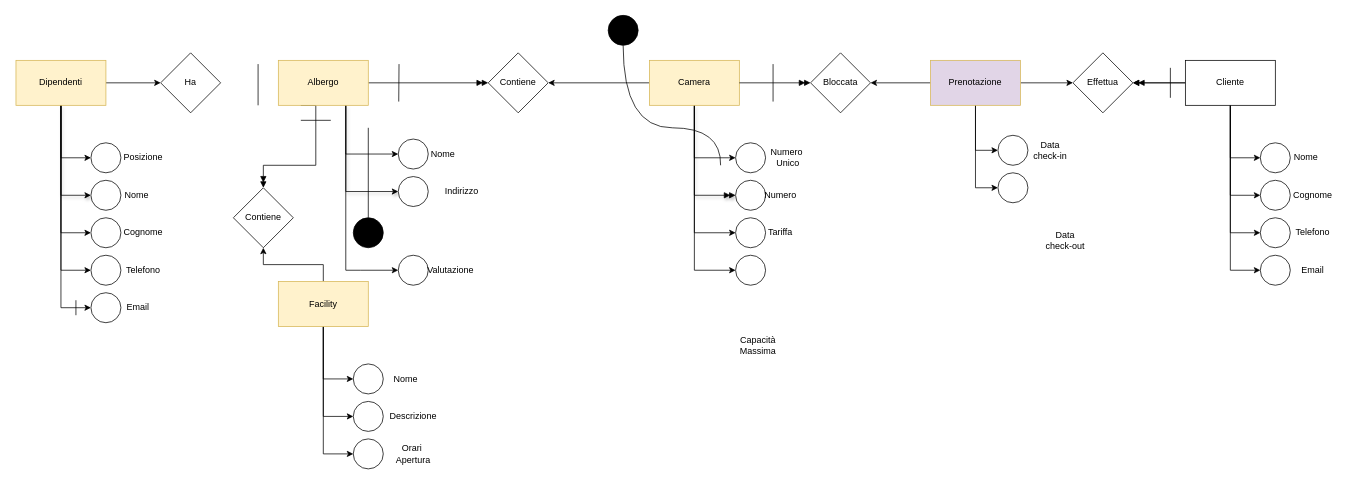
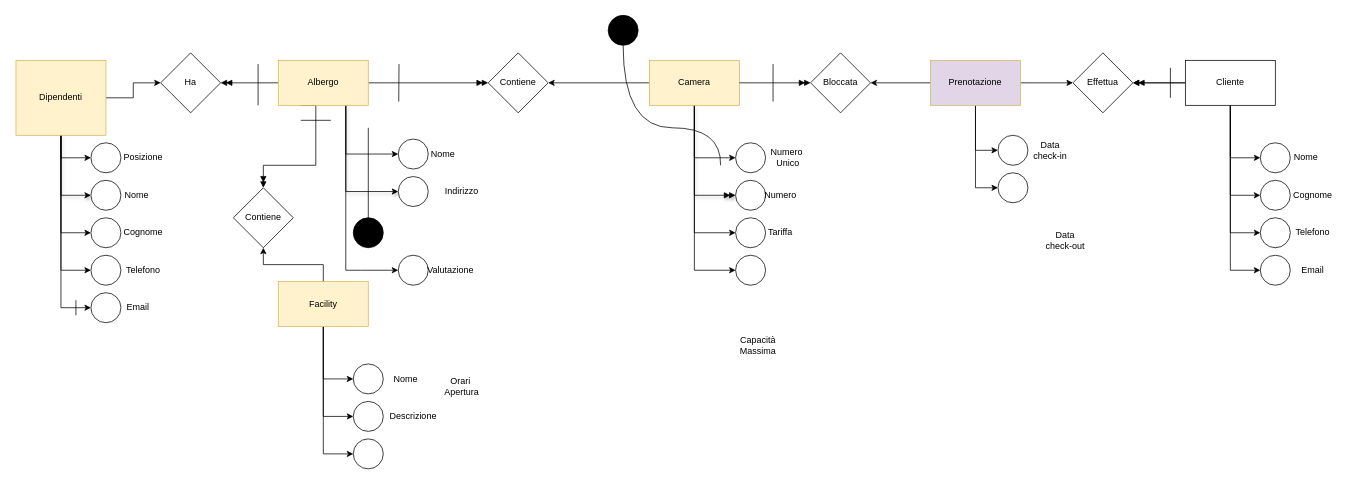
(60, 83) -> (60, 98)
none -> (233, 83)
(413, 454) -> (462, 387)
